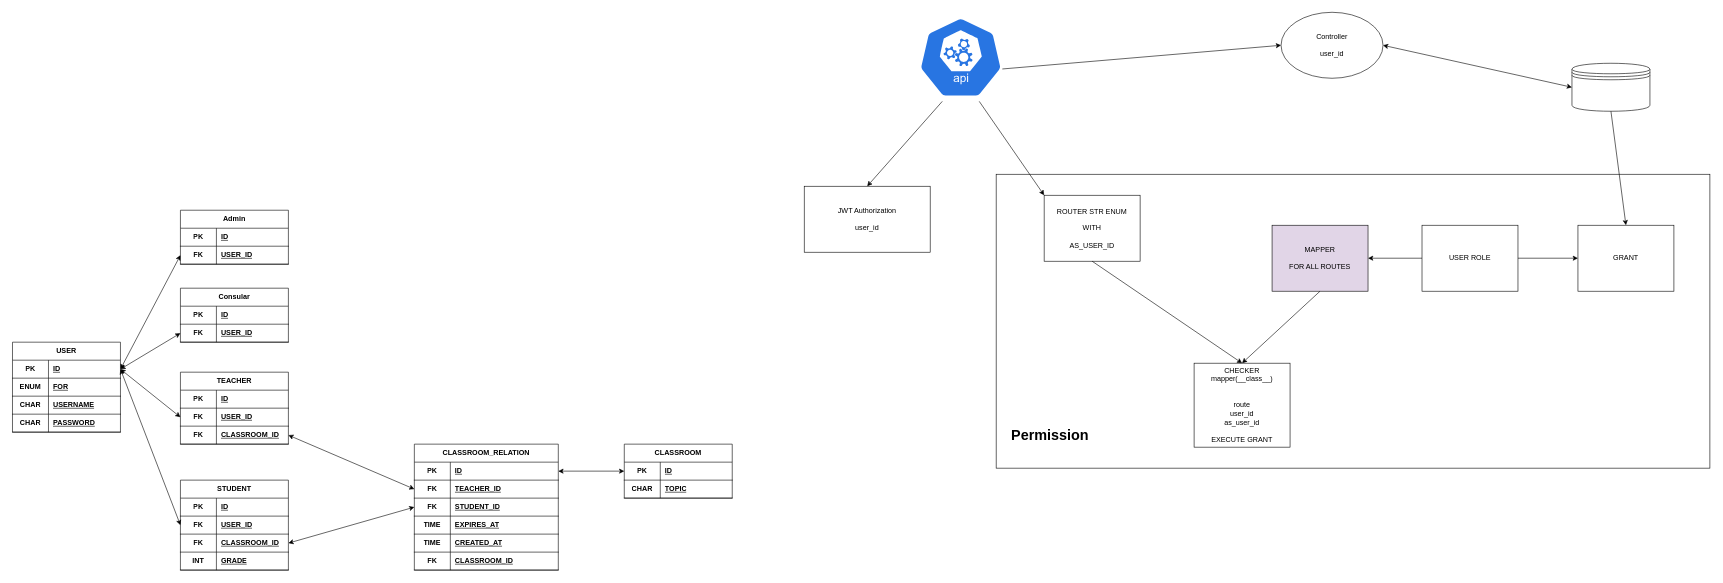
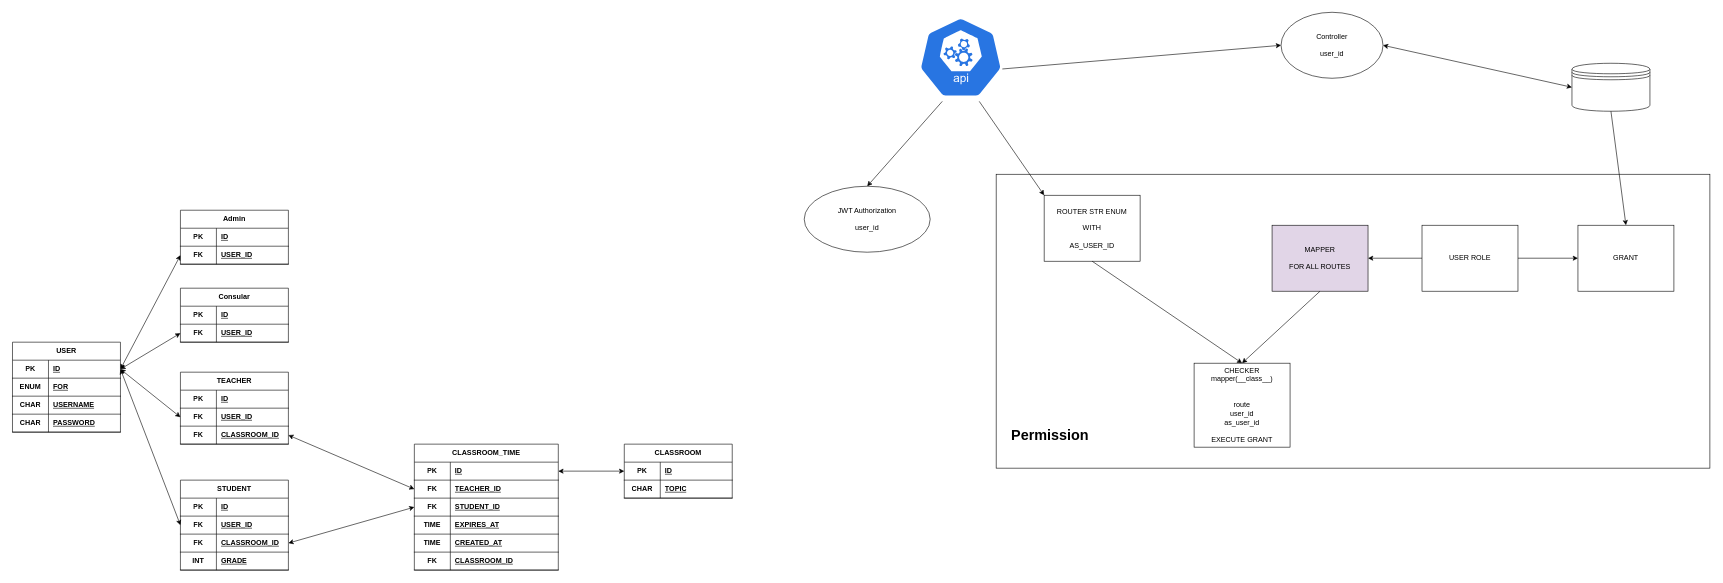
(867, 219) -> (867, 219)
(486, 453) -> (486, 453)
